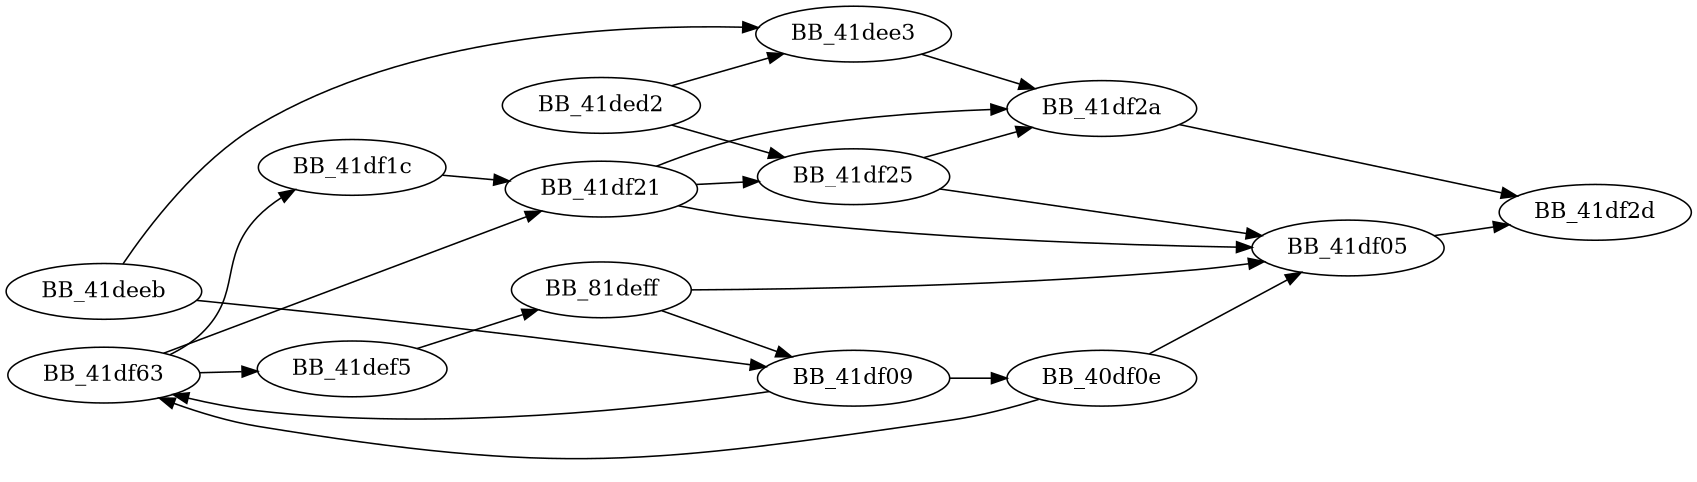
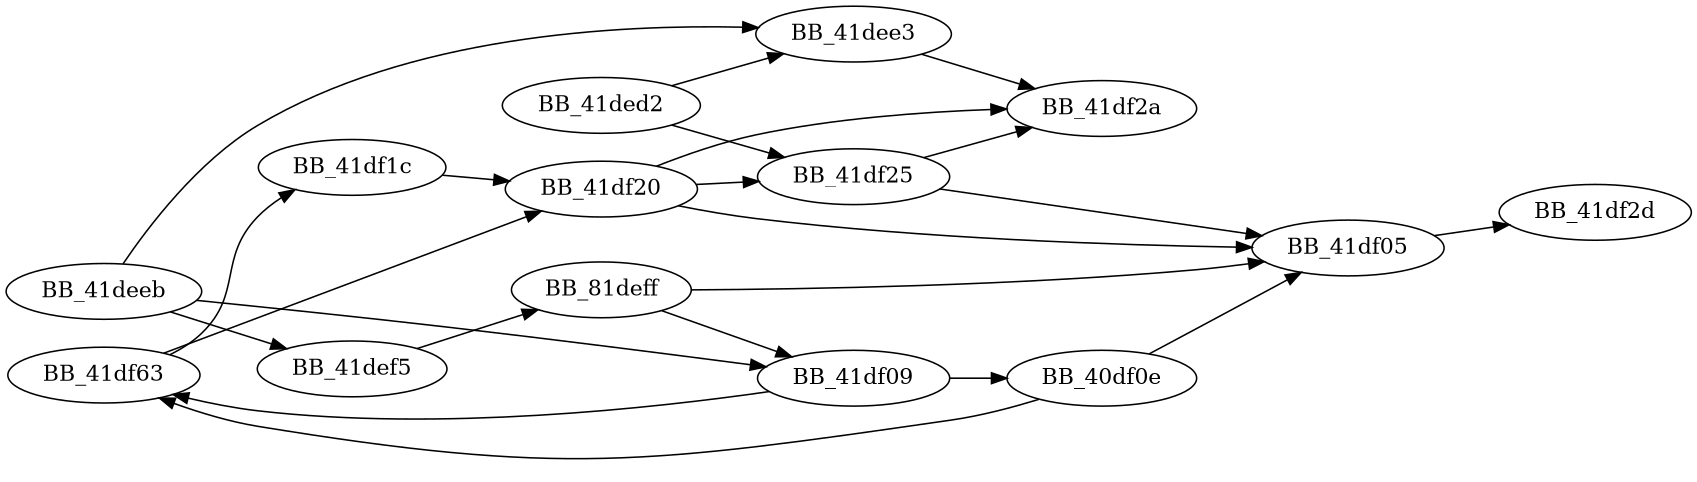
(1340, 159) -> none
(601, 189) -> (601, 189)
(221, 372) -> (241, 334)
